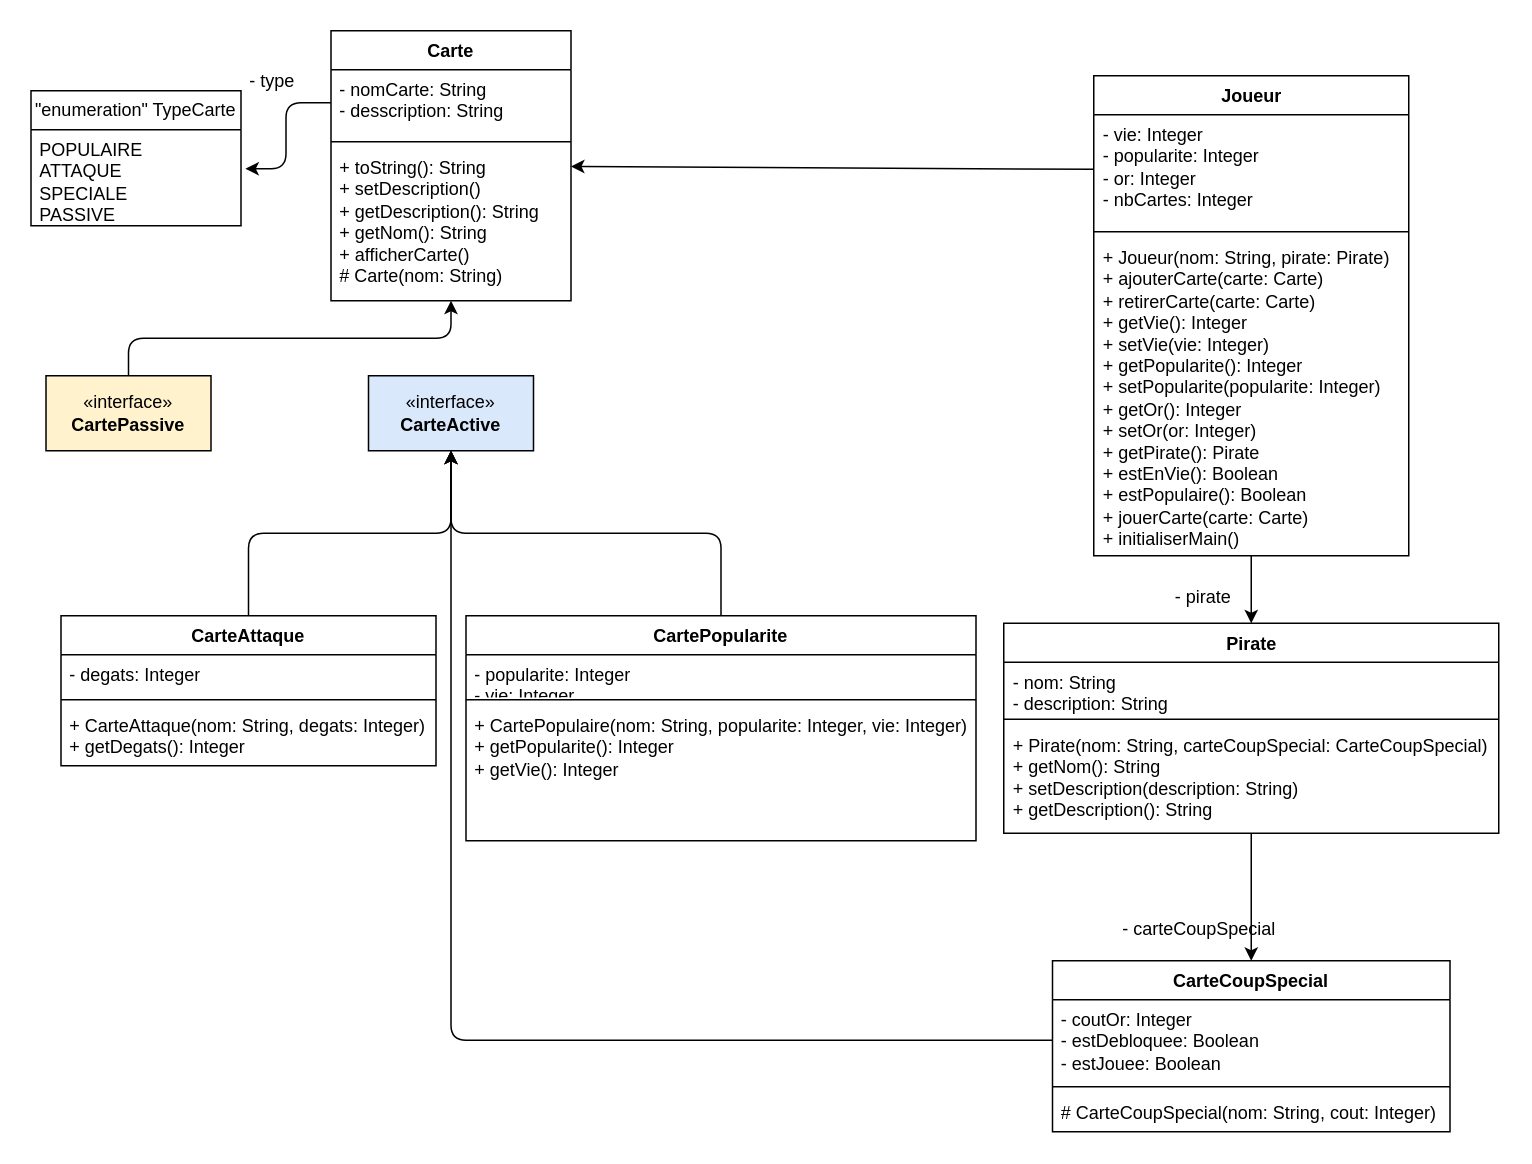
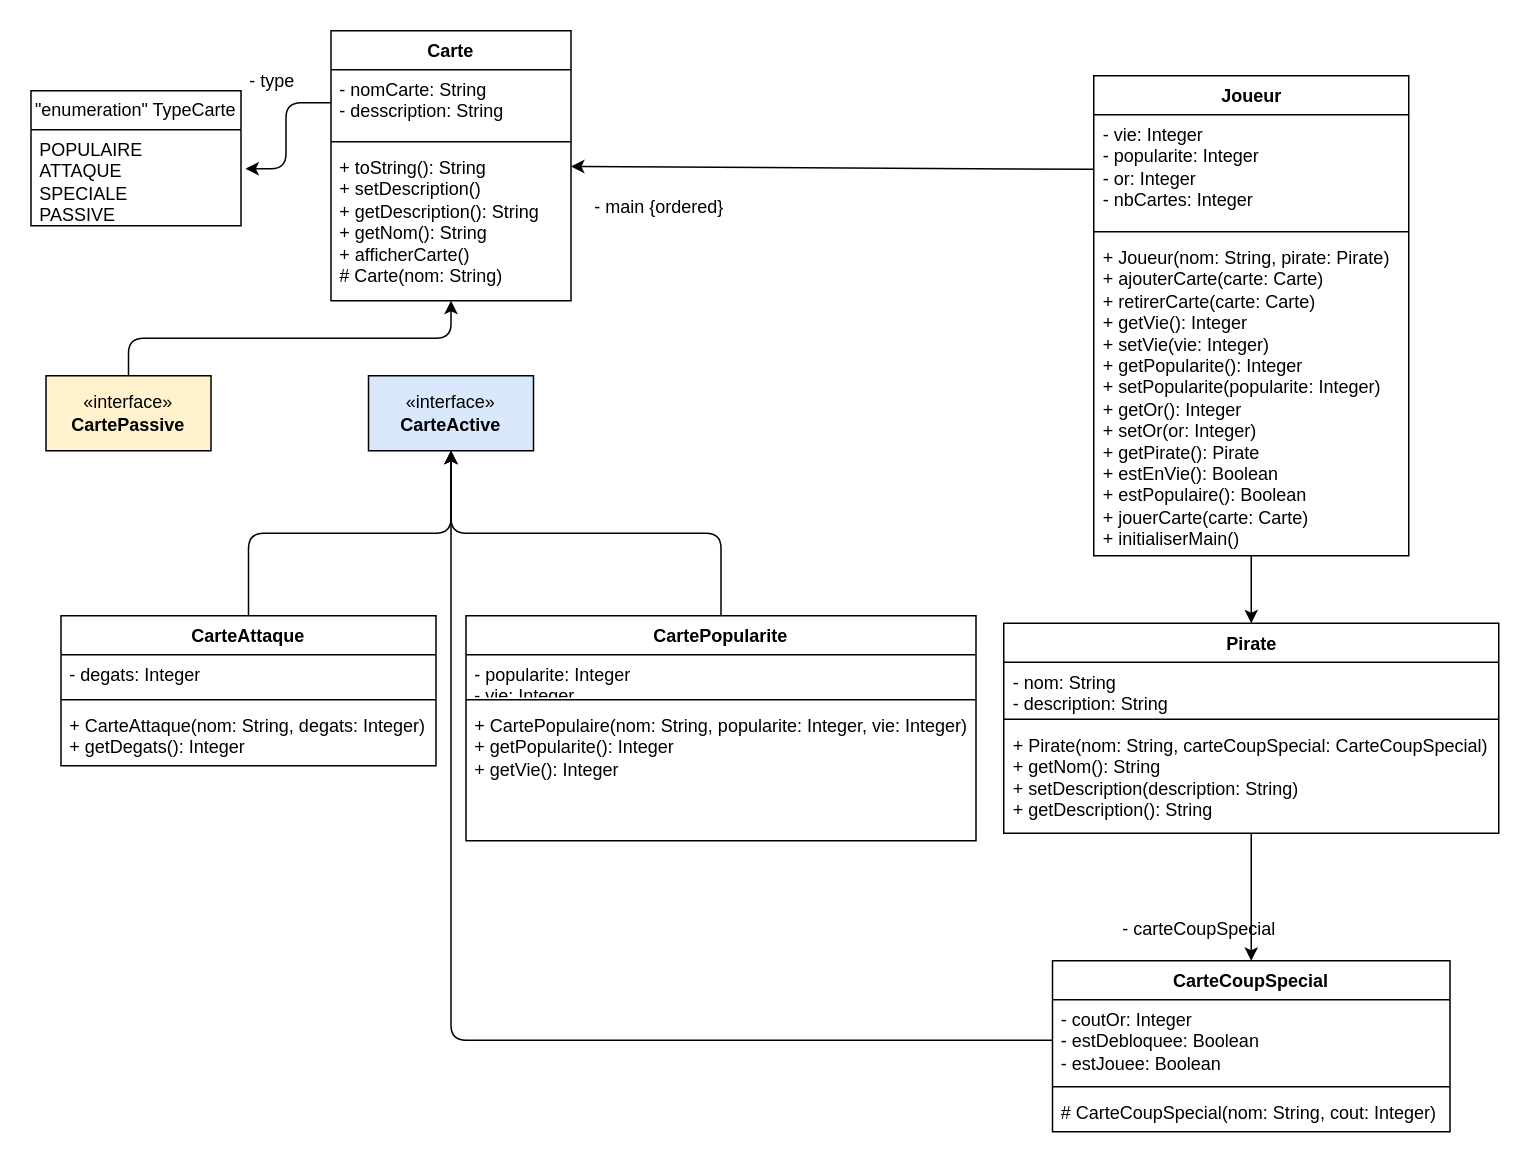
none -> (661, 206)
(1241, 596) -> none
